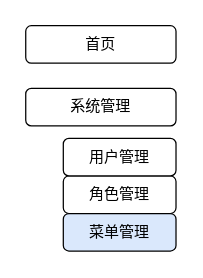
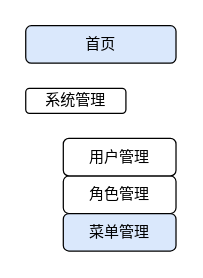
(101, 44) -> (101, 44)
(101, 107) -> (76, 101)
